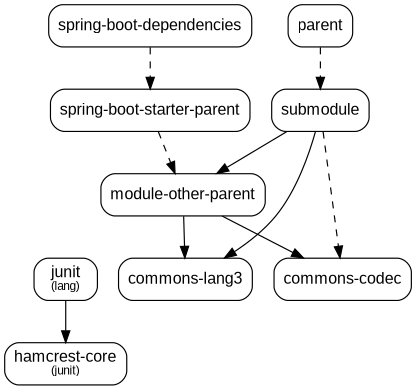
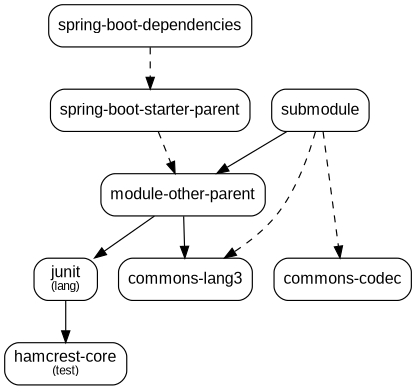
(320, 26) -> none
(287, 200) -> (287, 200)
(250, 231) -> (129, 234)
(66, 371) -> (66, 371)
